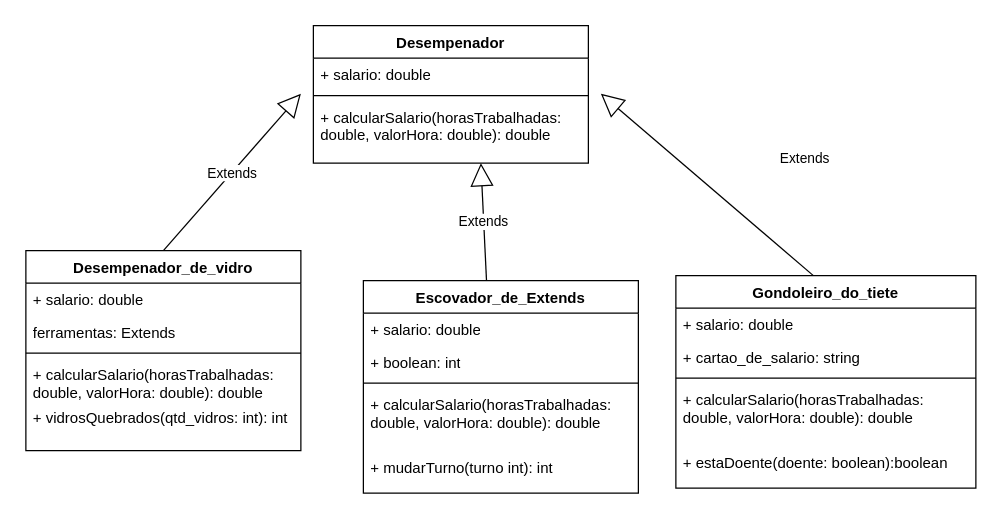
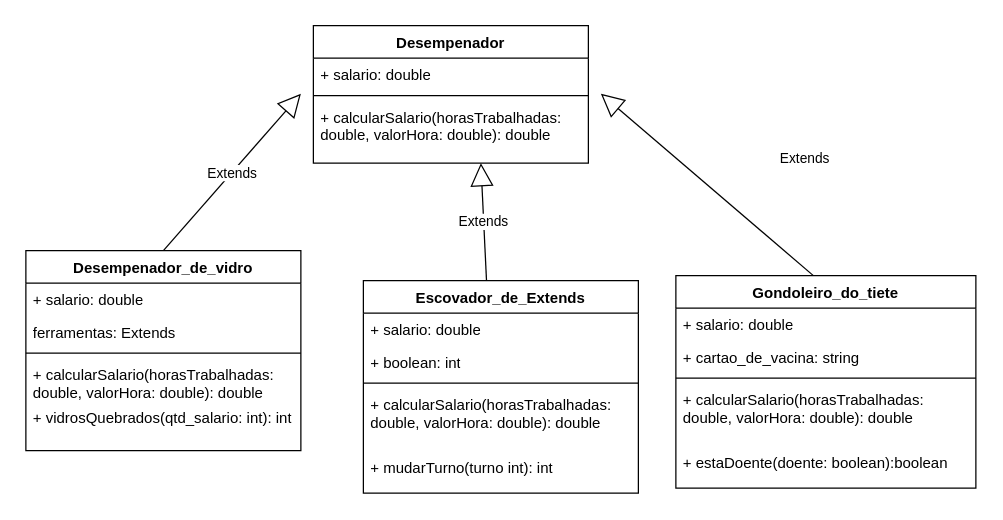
(785, 358) -> (783, 358)
(164, 427) -> (164, 427)
